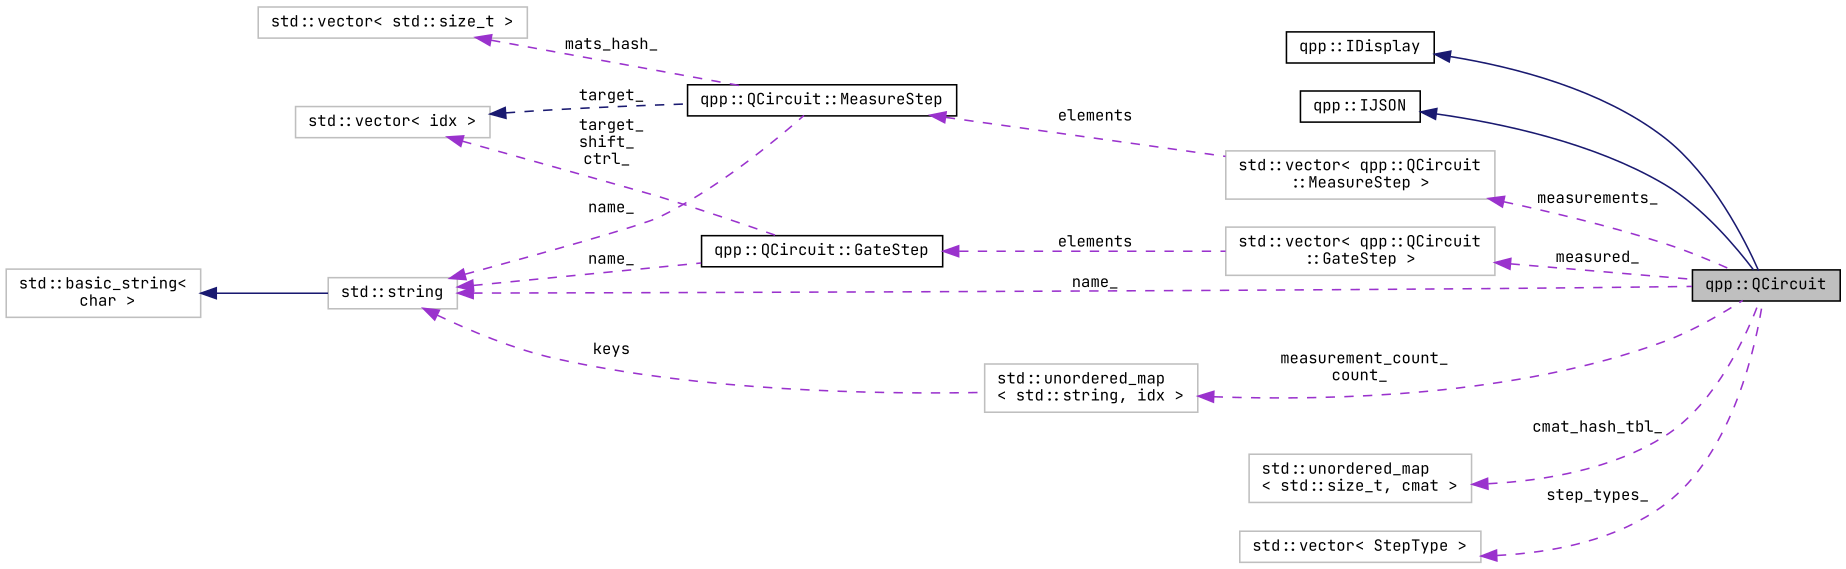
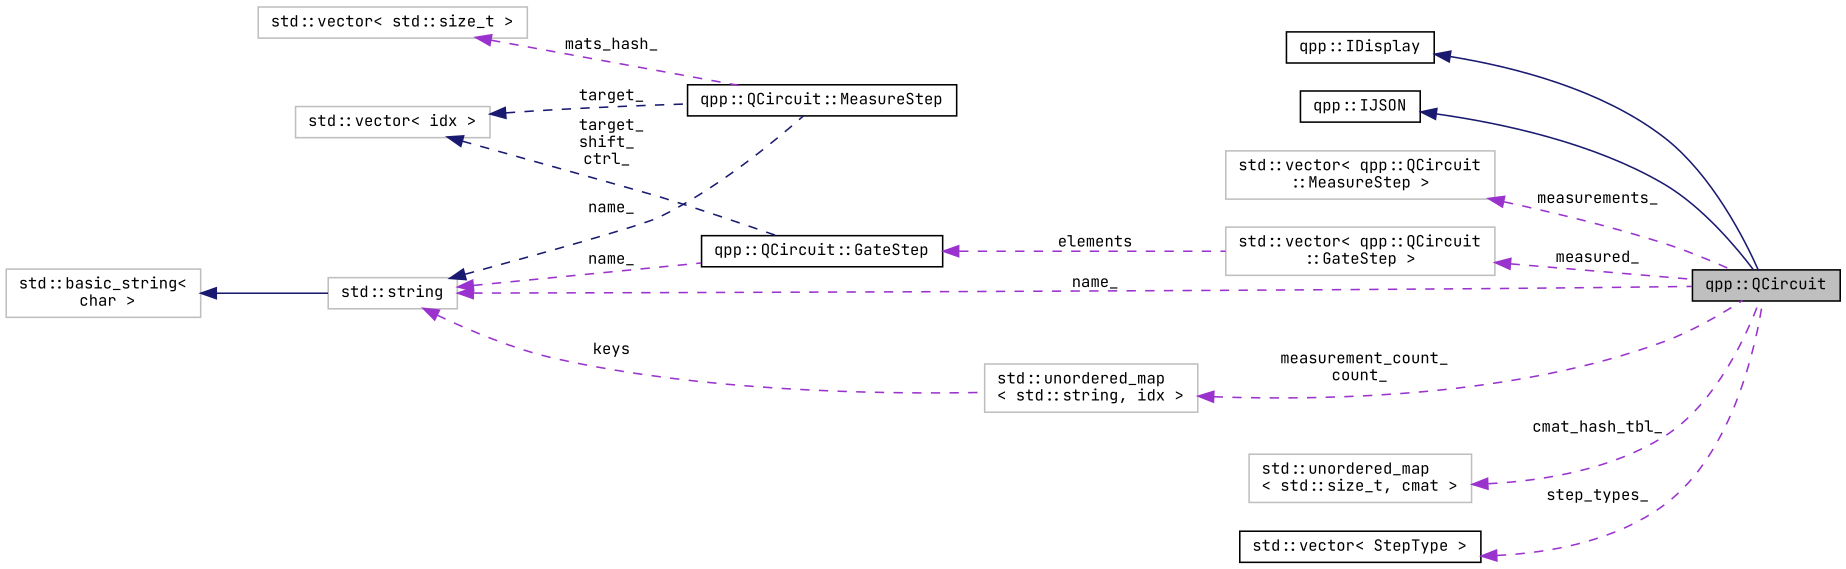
(1086, 137) -> none
(621, 186) -> (621, 186)
(648, 222) -> (648, 222)
(1360, 547) -> (1360, 547)
